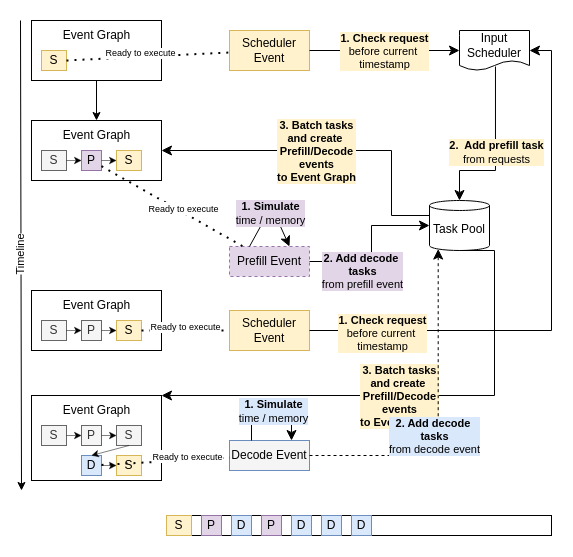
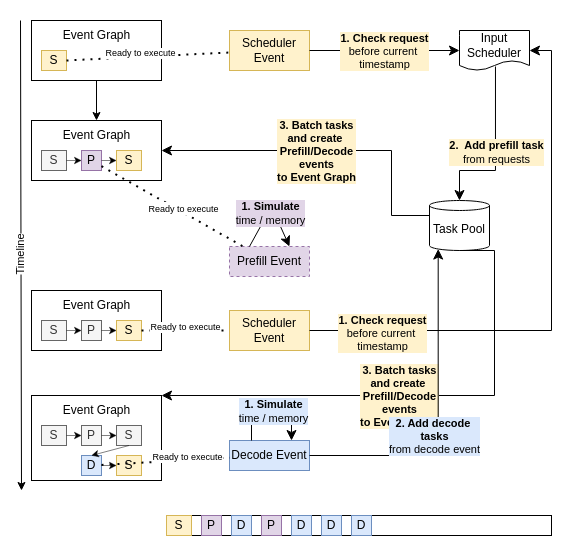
(372, 250) -> none
(438, 338) -> (438, 338)
(270, 456) -> (270, 456)
